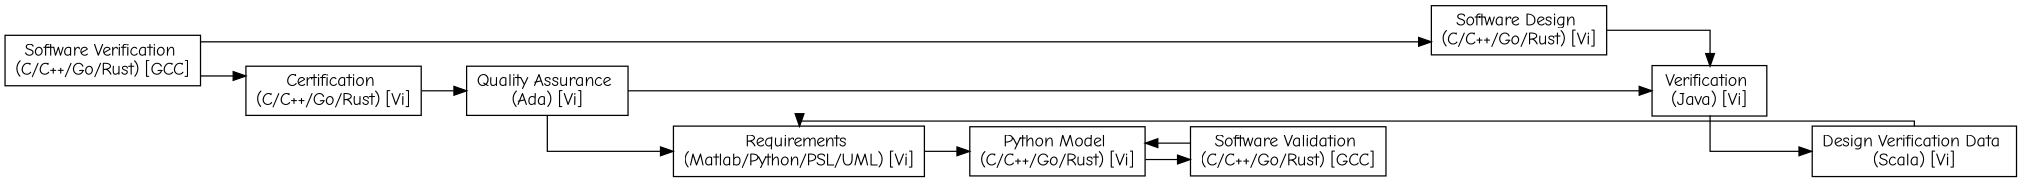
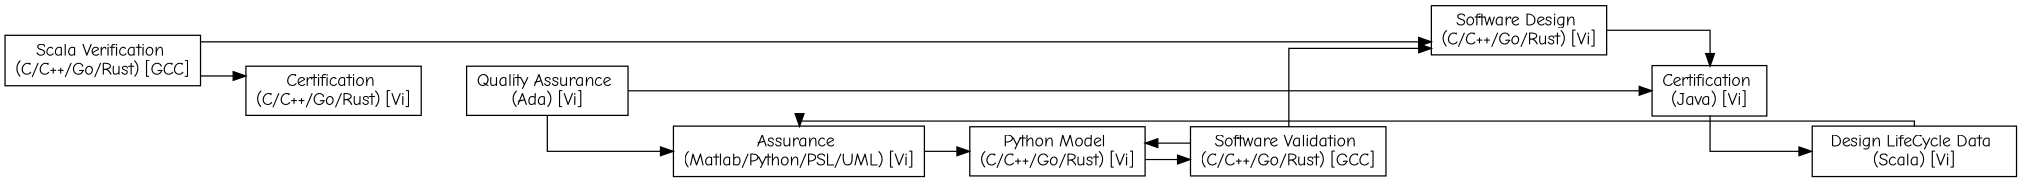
none -> (1289, 54)
(103, 61) -> (103, 61)
(438, 91) -> none
(1709, 91) -> (1709, 91)
(799, 151) -> (799, 151)
(1914, 151) -> (1914, 151)
